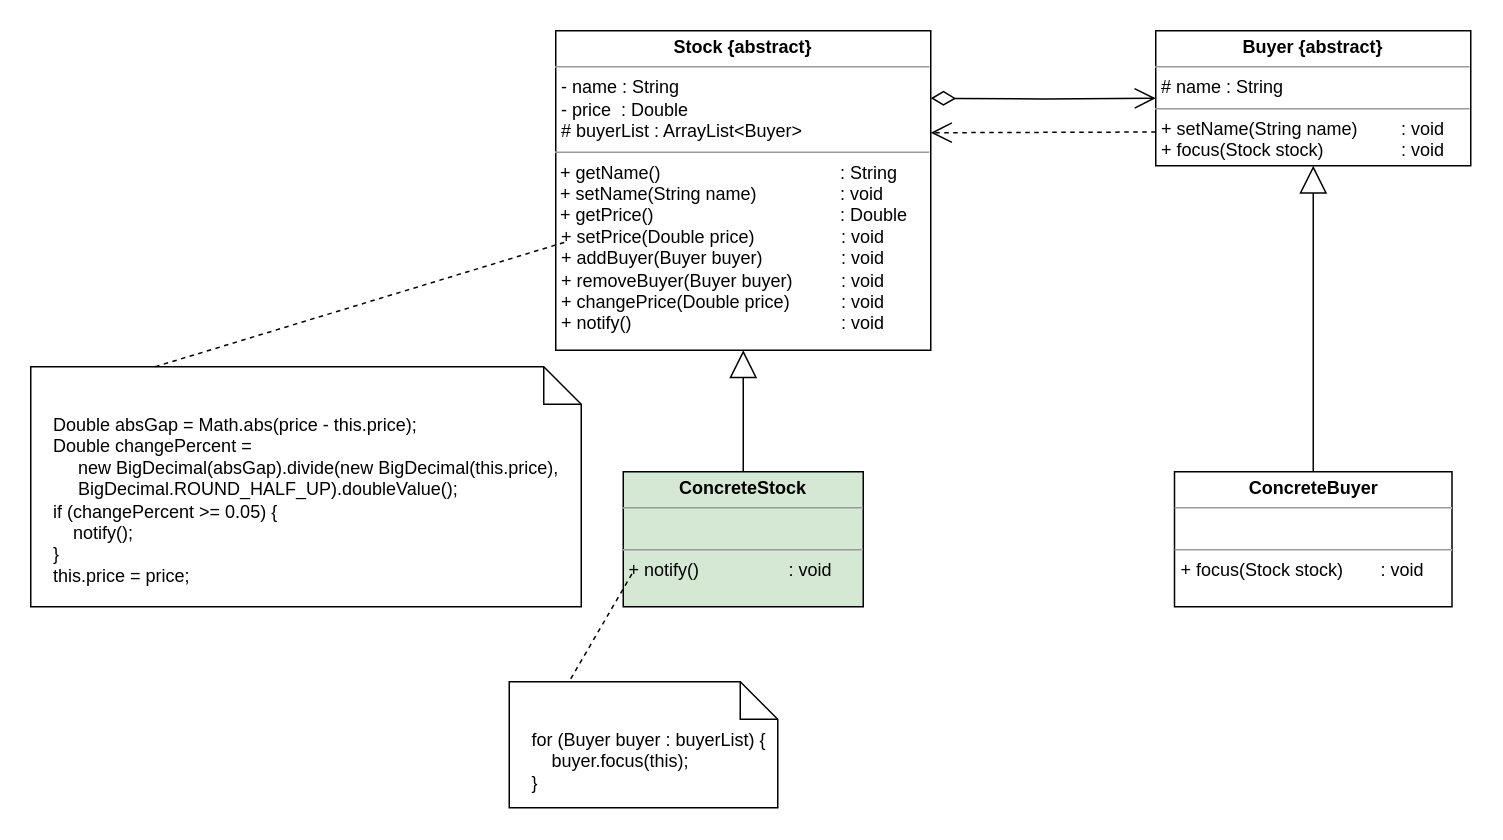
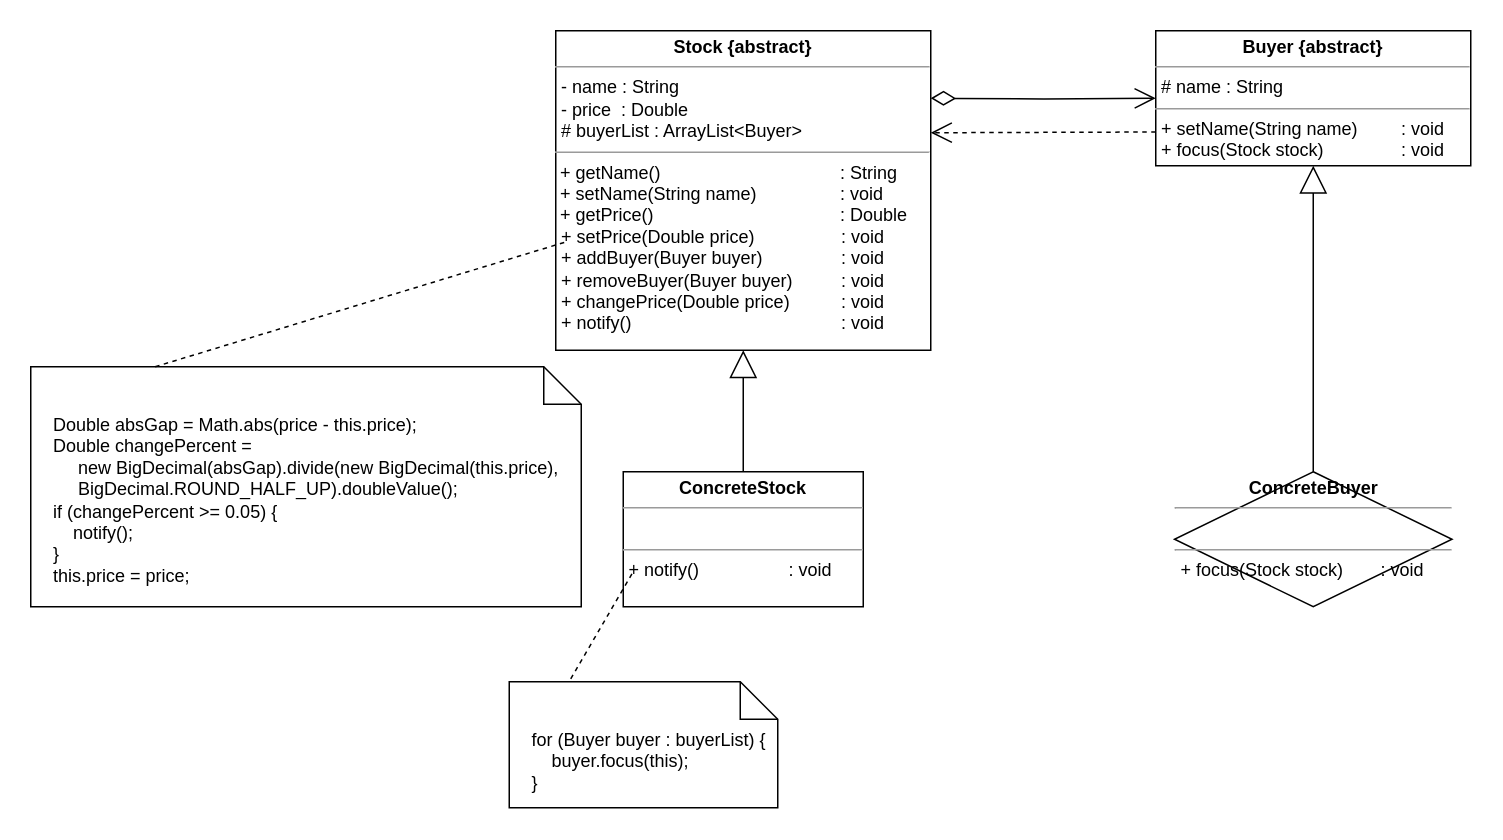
(743, 539) -> (743, 539)
(1313, 539) -> (1313, 539)
